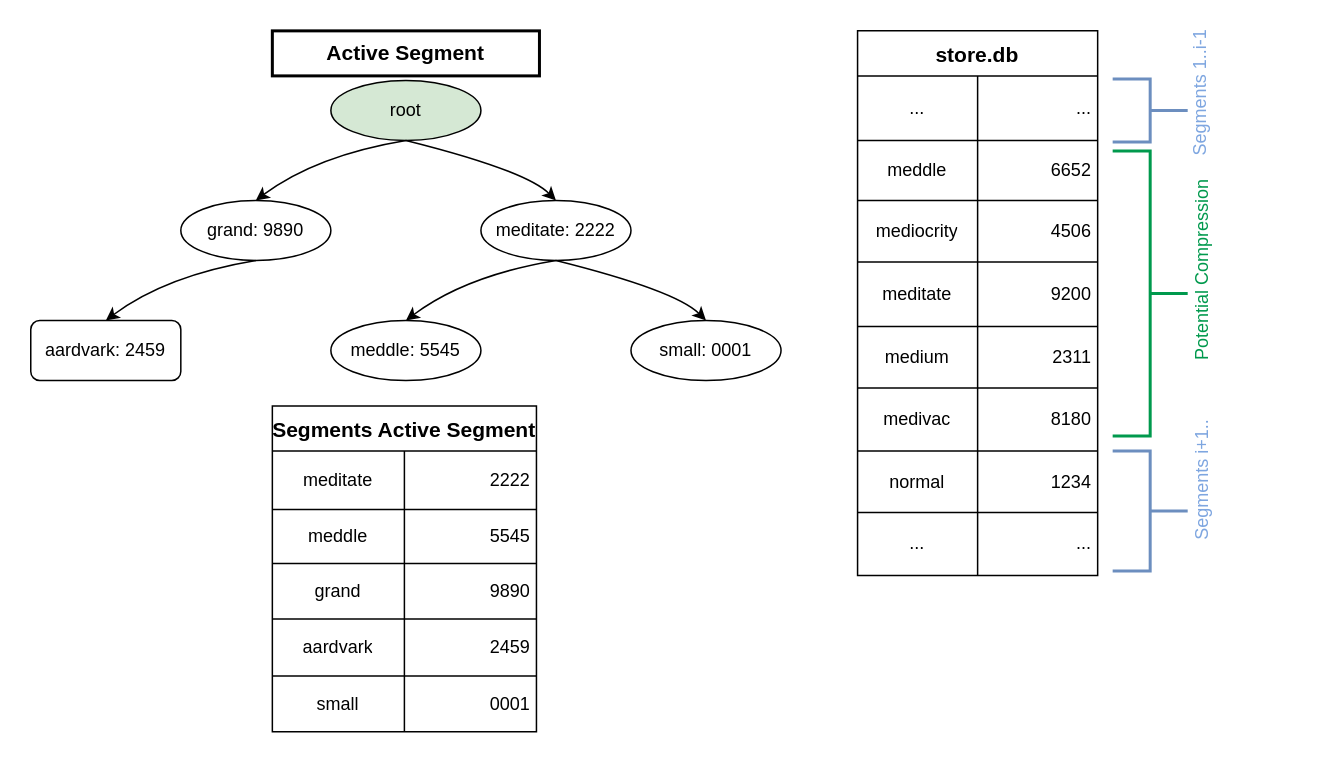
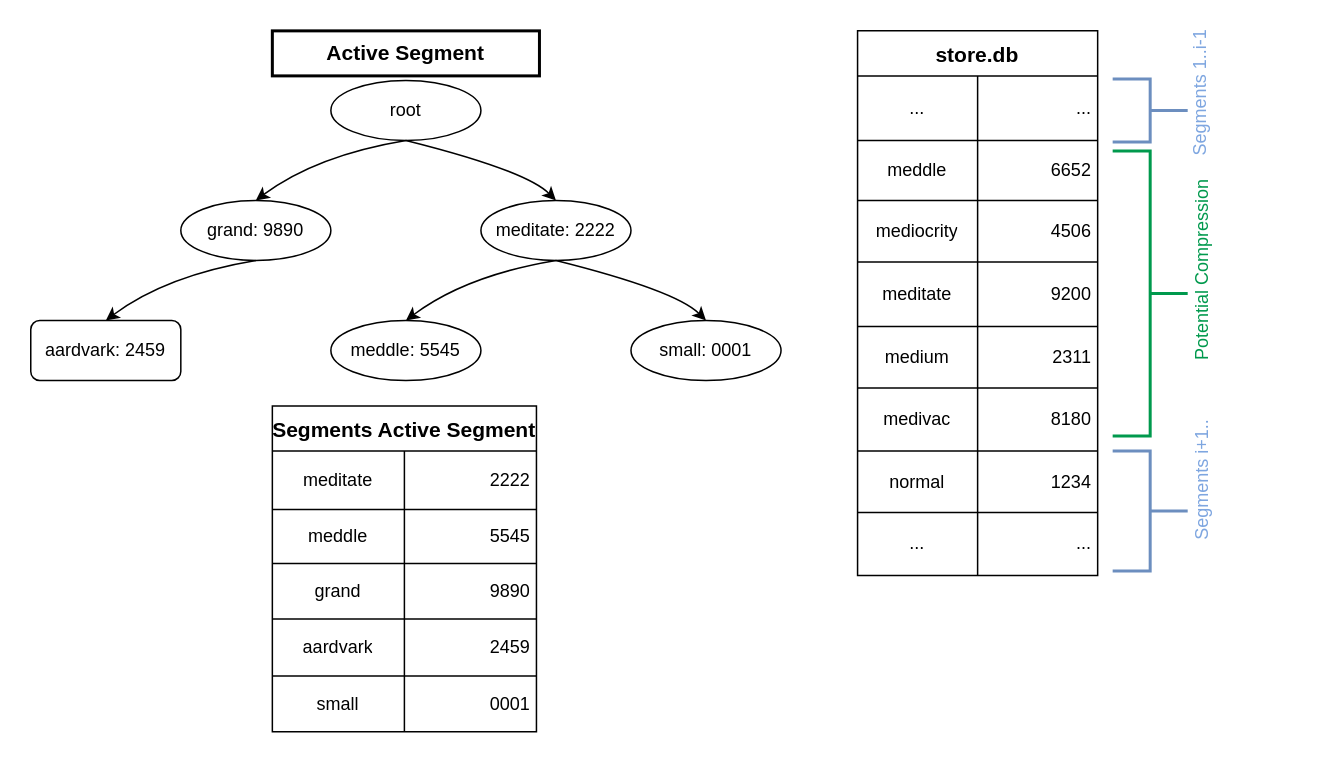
(406, 110) -> (406, 110)
